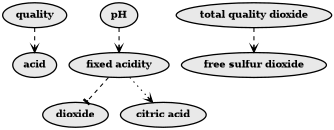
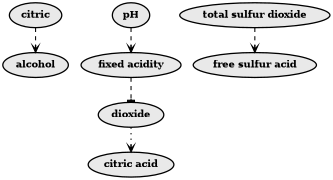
(35, 15) -> (36, 15)
(254, 15) -> (255, 15)
(35, 65) -> (36, 65)
(254, 65) -> (255, 65)
(139, 87) -> (131, 136)
